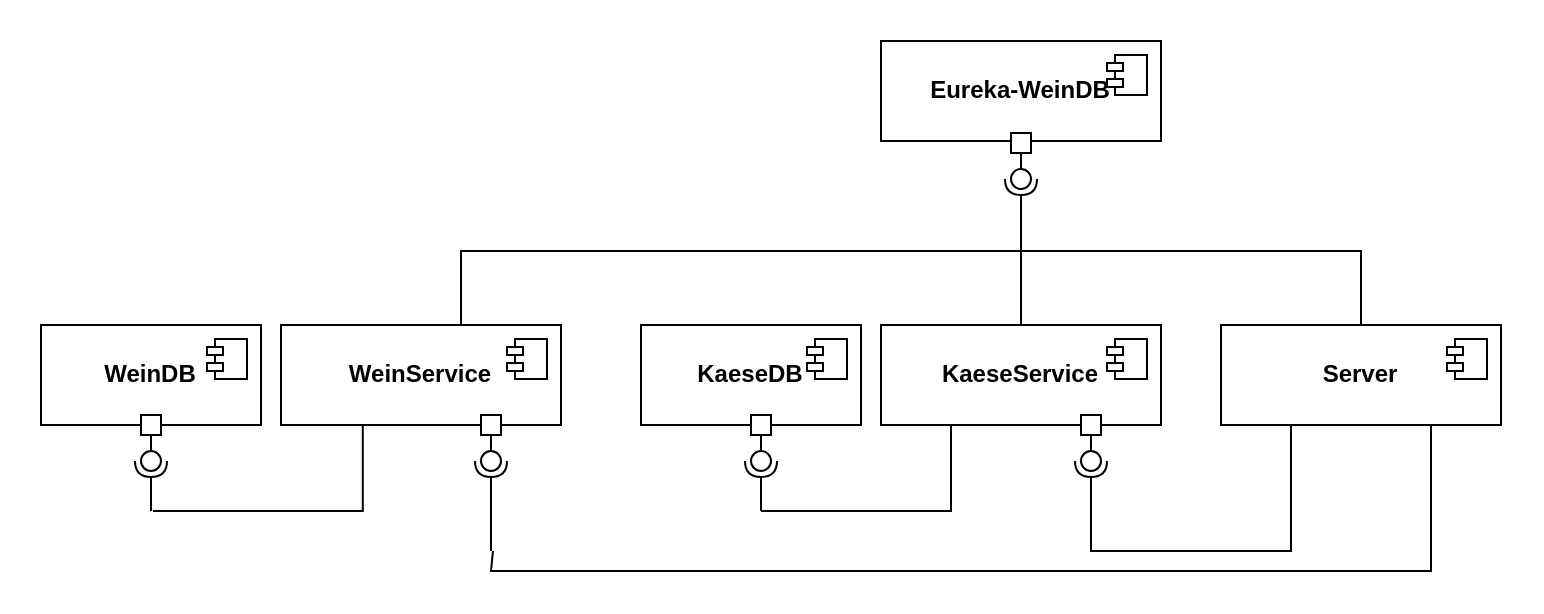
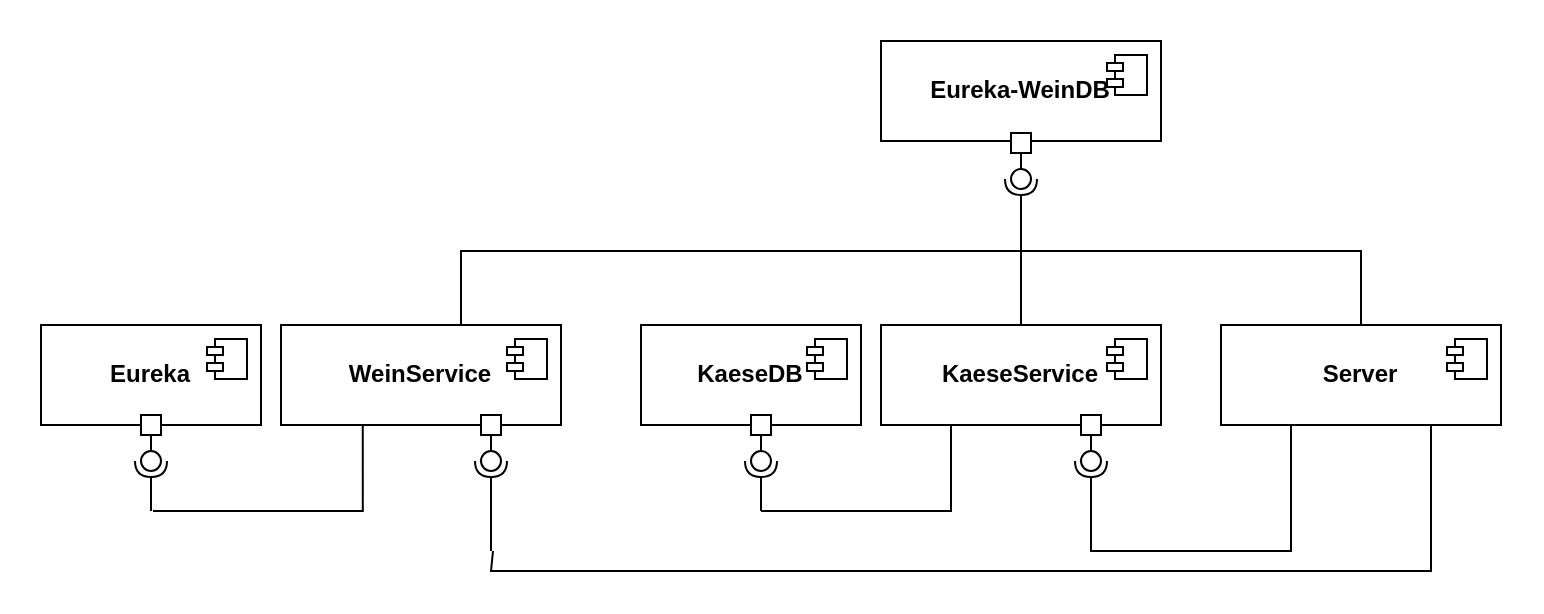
(151, 375) -> (151, 375)
